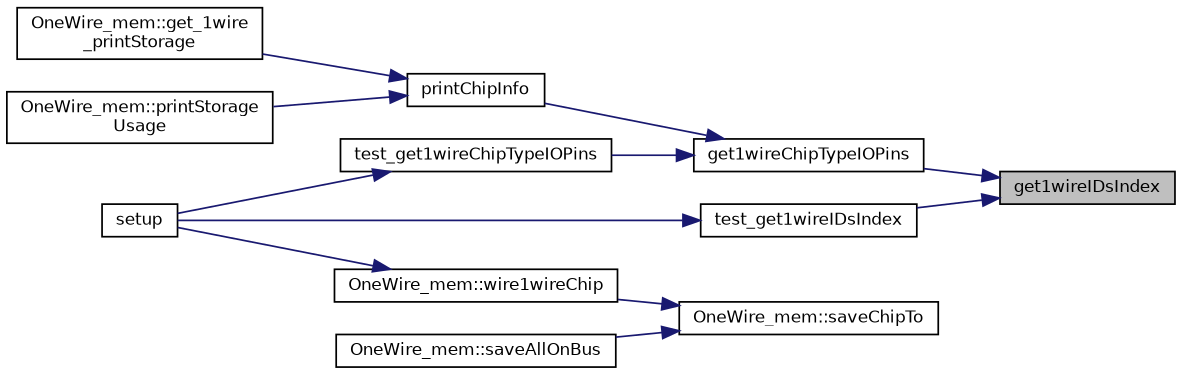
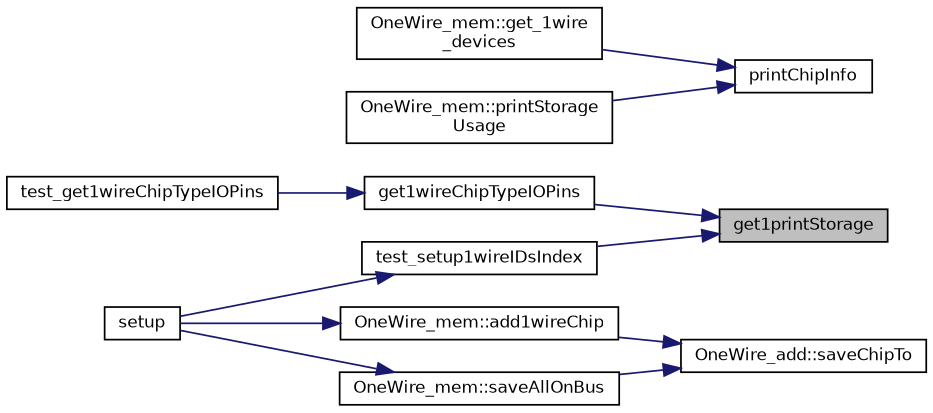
(140, 33) -> (479, 33)
(626, 119) -> none
(1087, 188) -> (804, 226)
(275, 194) -> (278, 350)
(809, 220) -> (479, 258)
(476, 286) -> (479, 323)
(809, 318) -> (804, 356)
